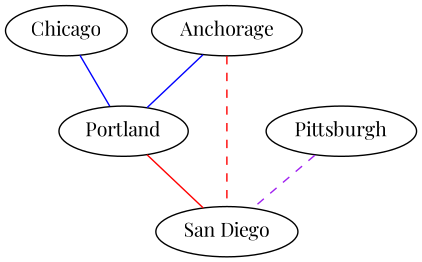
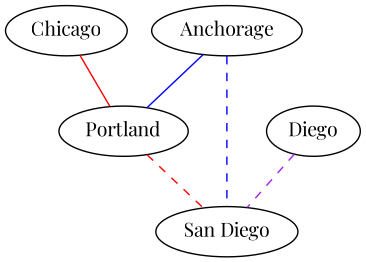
(95, 81) -> (95, 81)
(227, 131) -> (227, 131)
(341, 131) -> (313, 131)
(175, 181) -> (175, 181)
